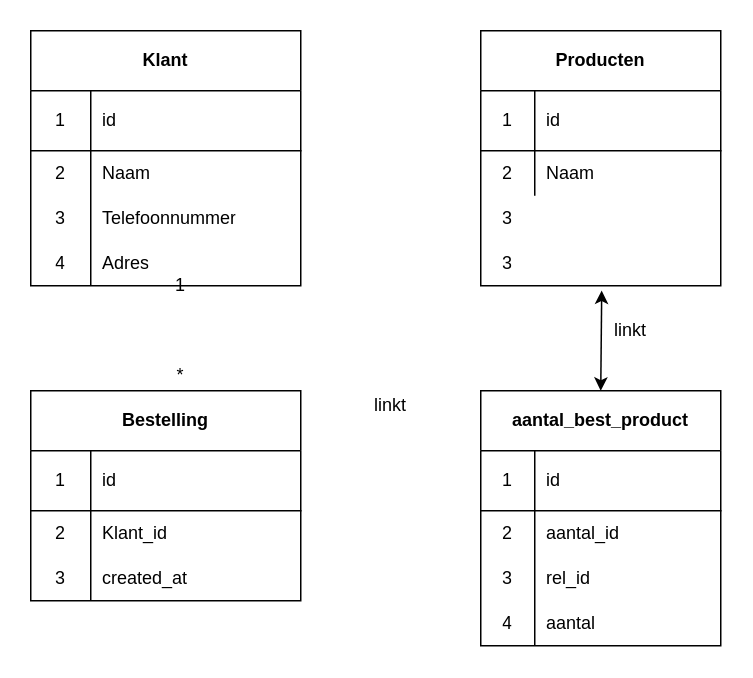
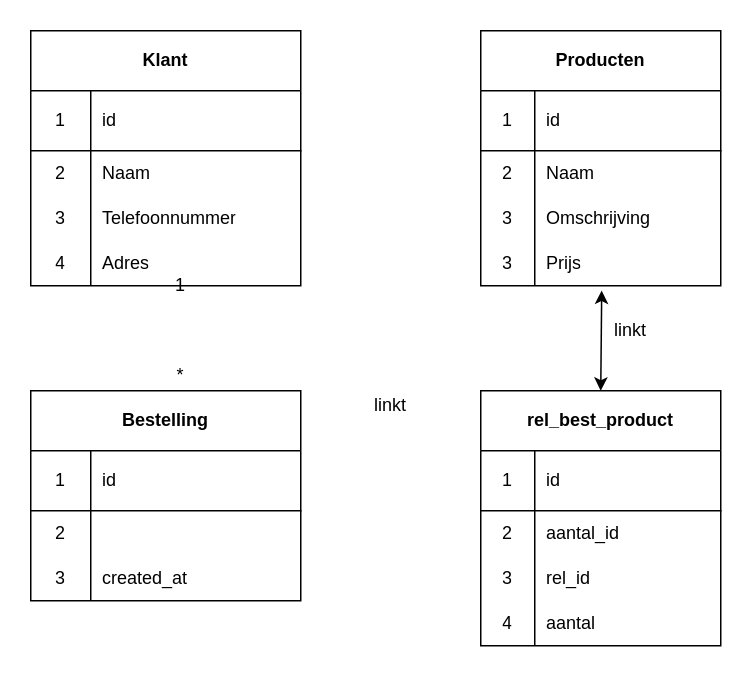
none -> (628, 218)
none -> (628, 263)
(601, 421) -> (601, 421)
(196, 533) -> none
